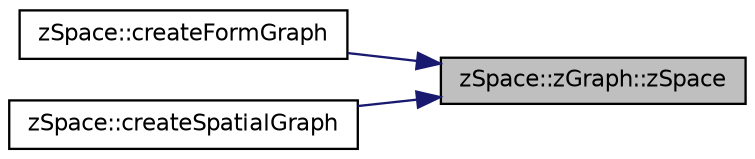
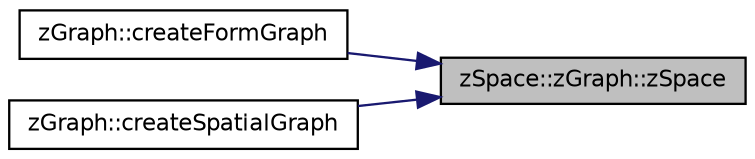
(184, 35) -> (184, 35)
(184, 125) -> (184, 125)
